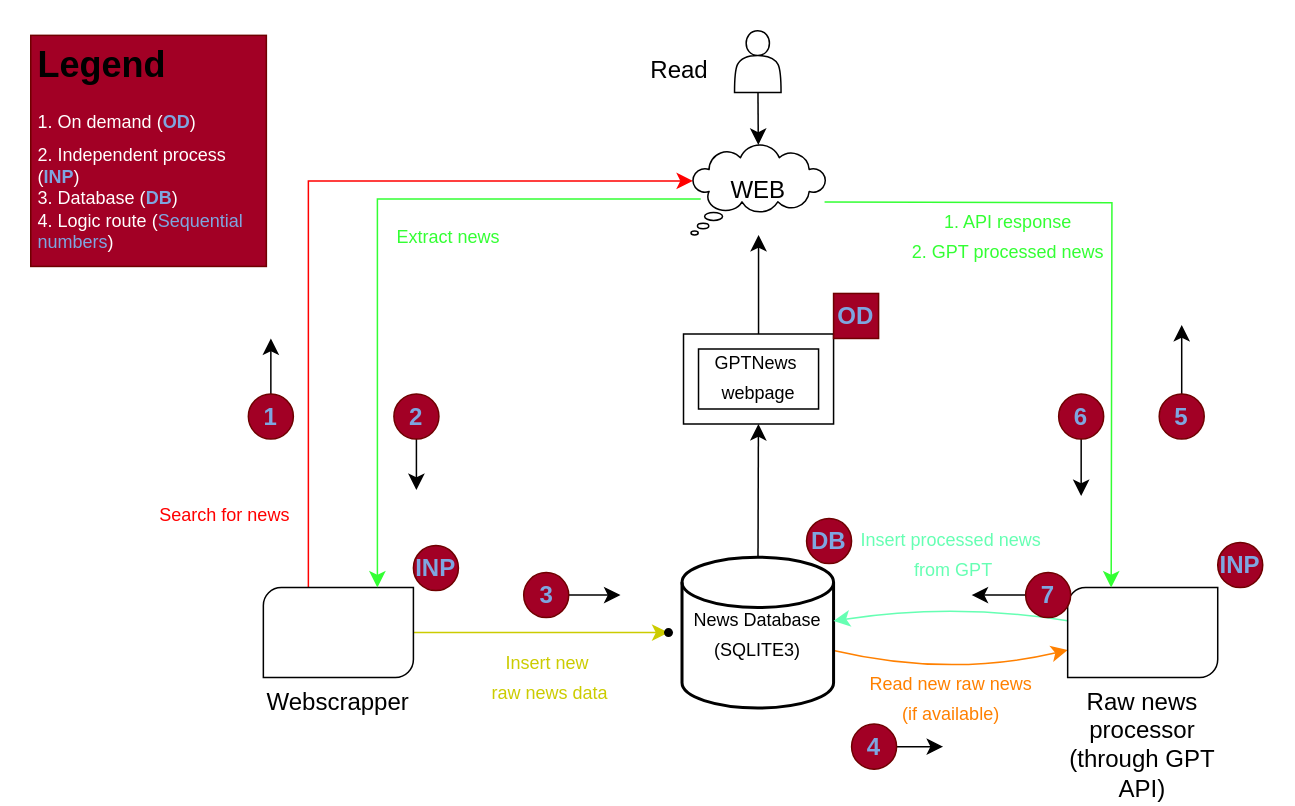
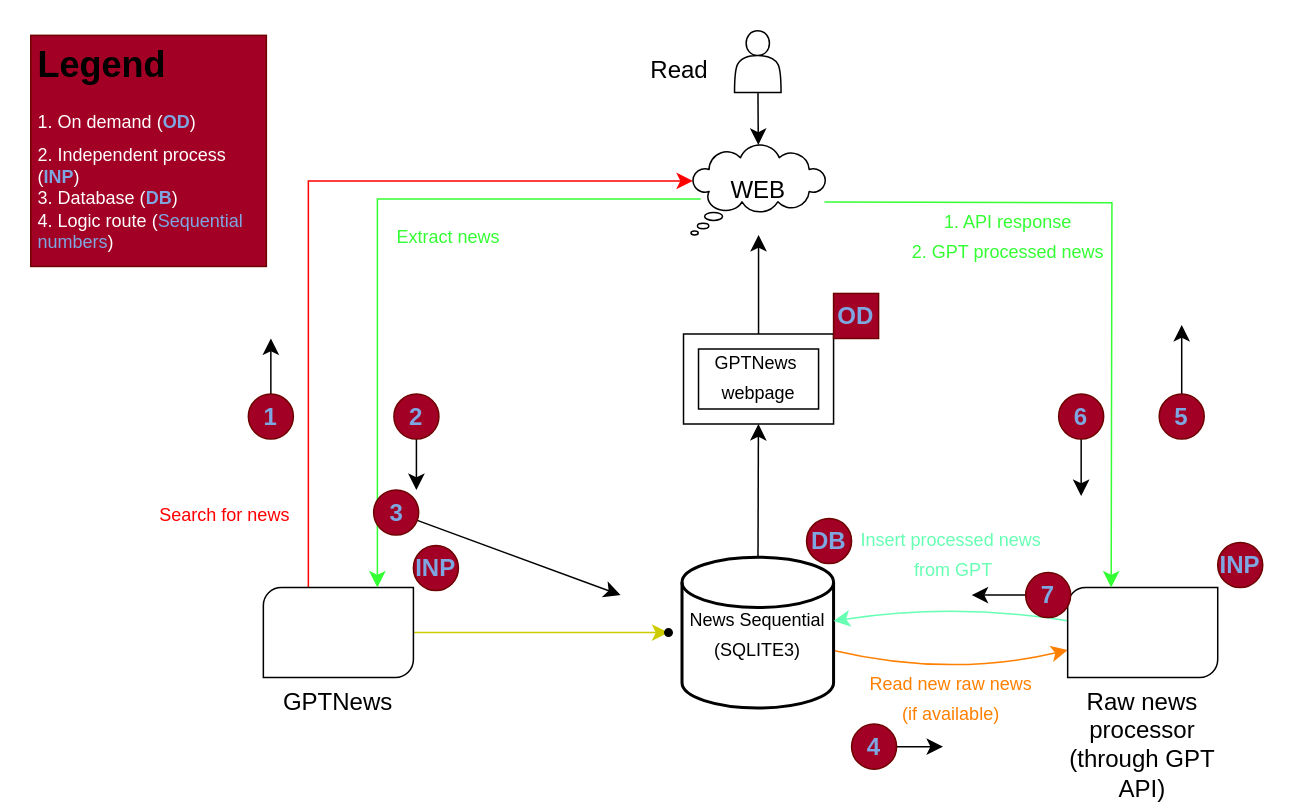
(546, 595) -> (396, 512)
(758, 632) -> (758, 632)
(546, 676) -> none
(338, 717) -> (338, 702)
